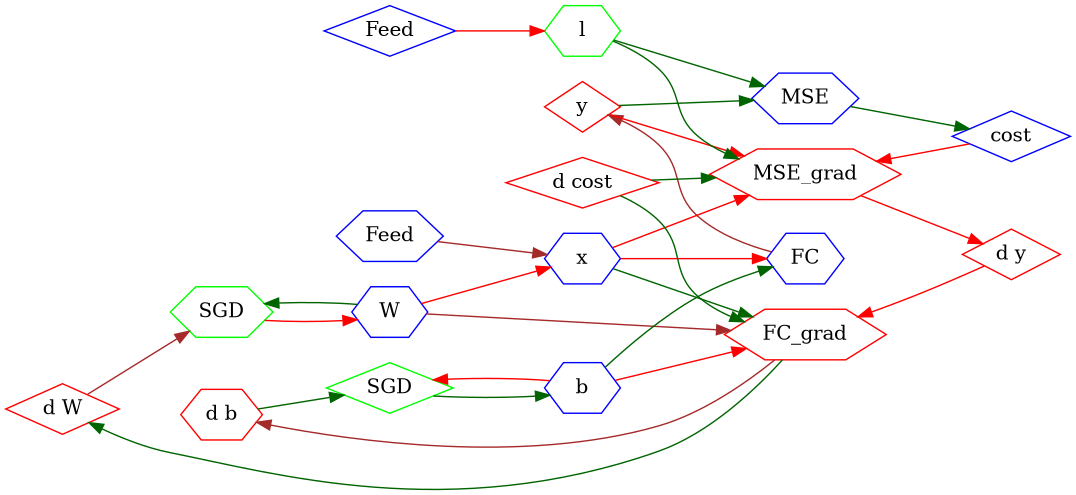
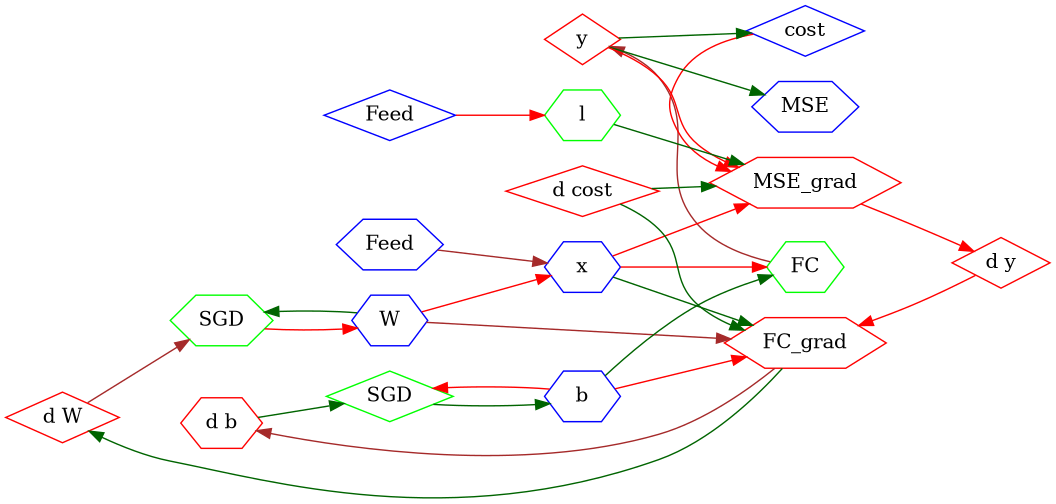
(682, 61) -> none
(903, 116) -> (678, 36)
(805, 259) -> (805, 267)
